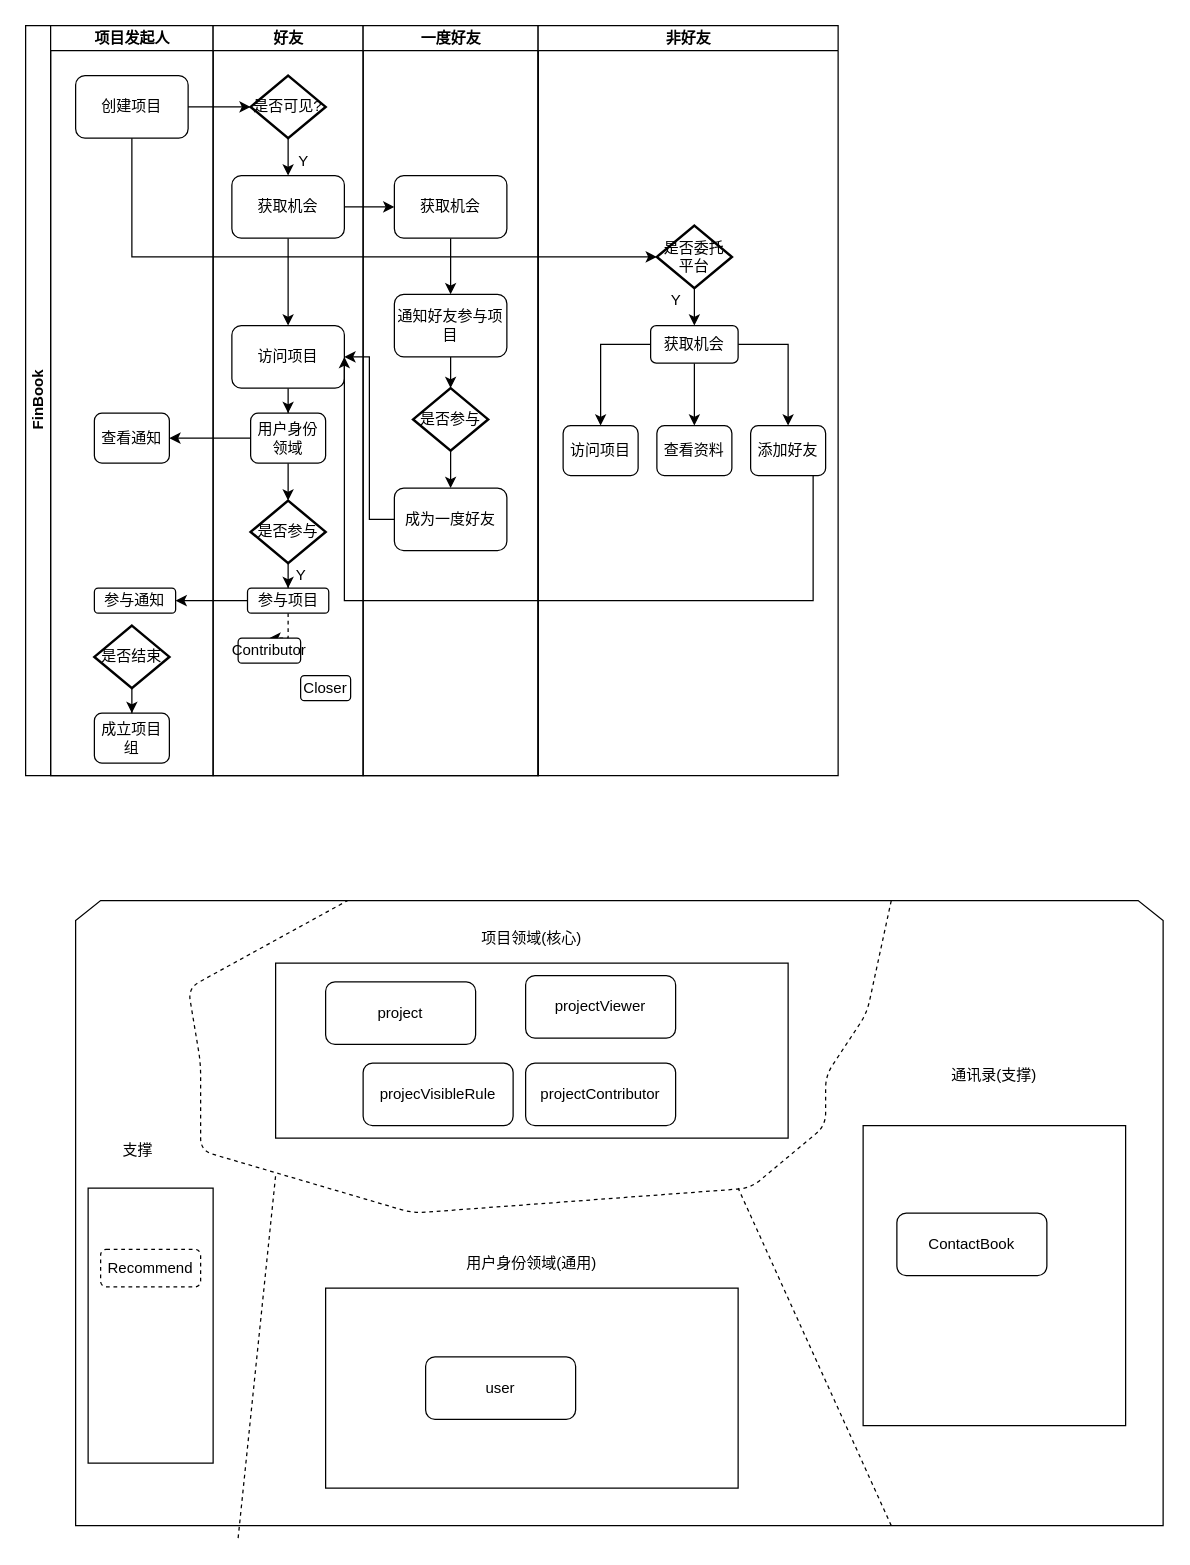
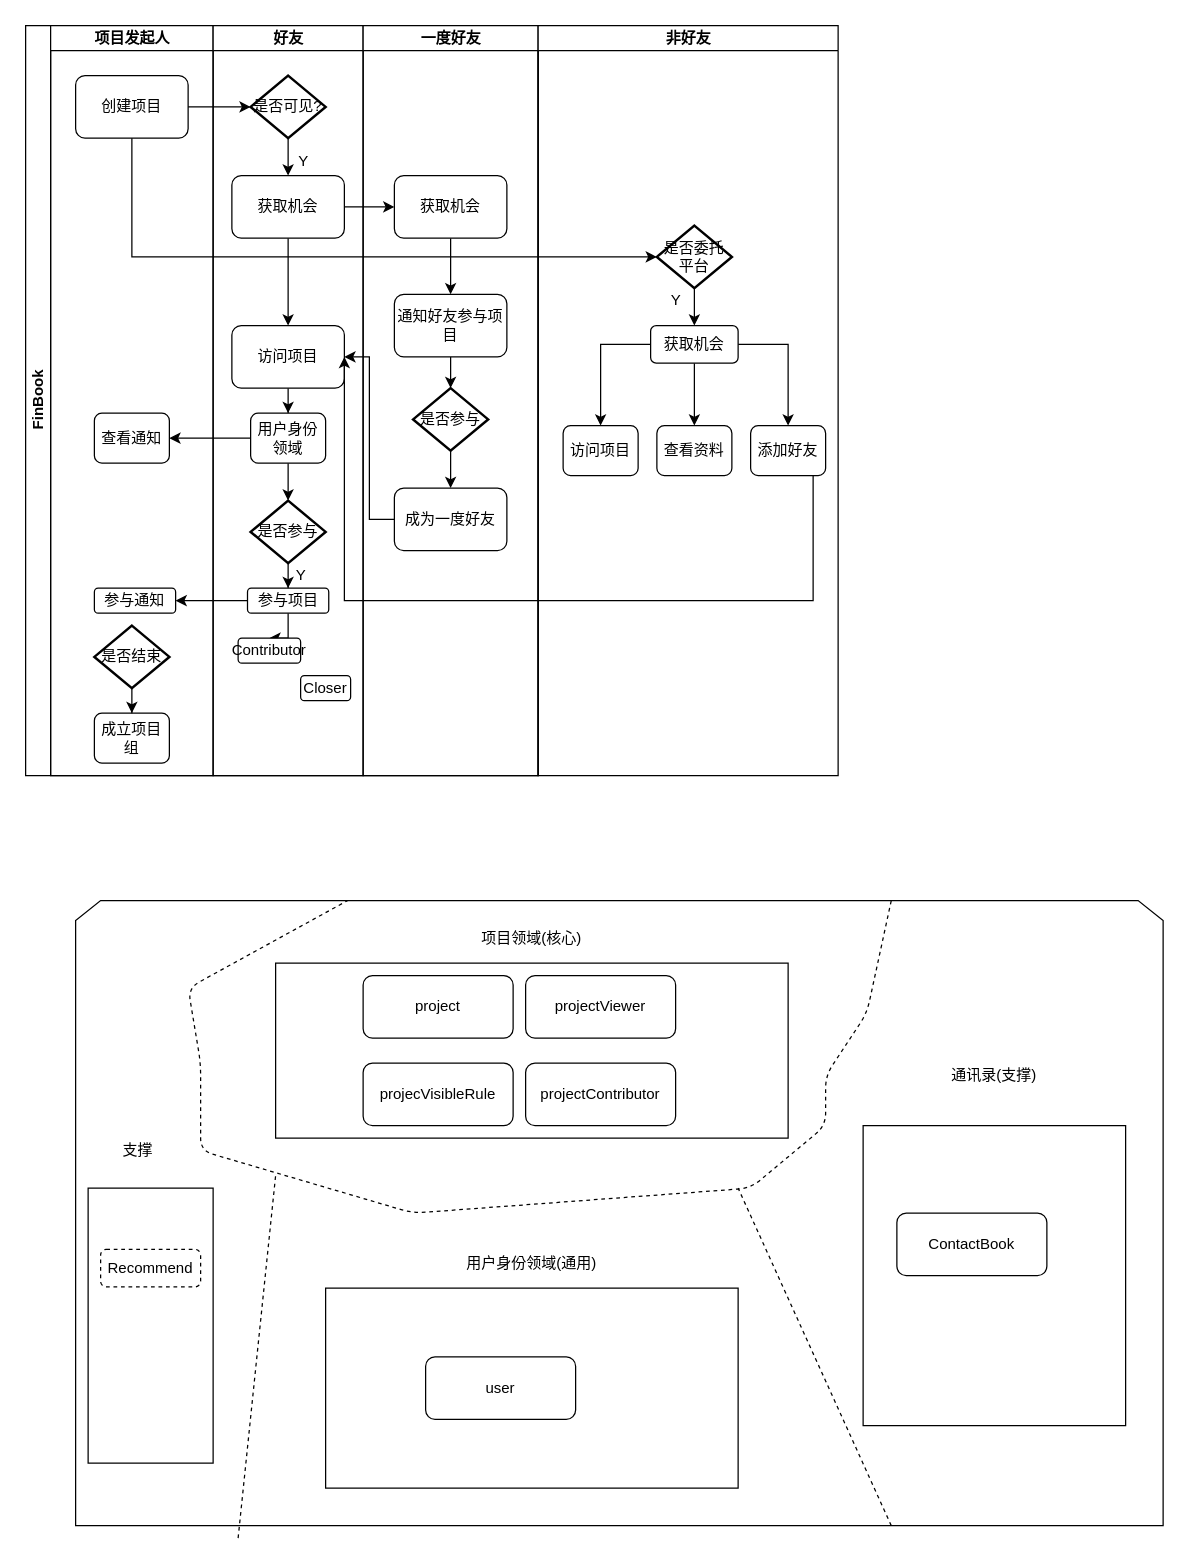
(288, 626) -> (288, 626)
(401, 1013) -> (438, 1007)
